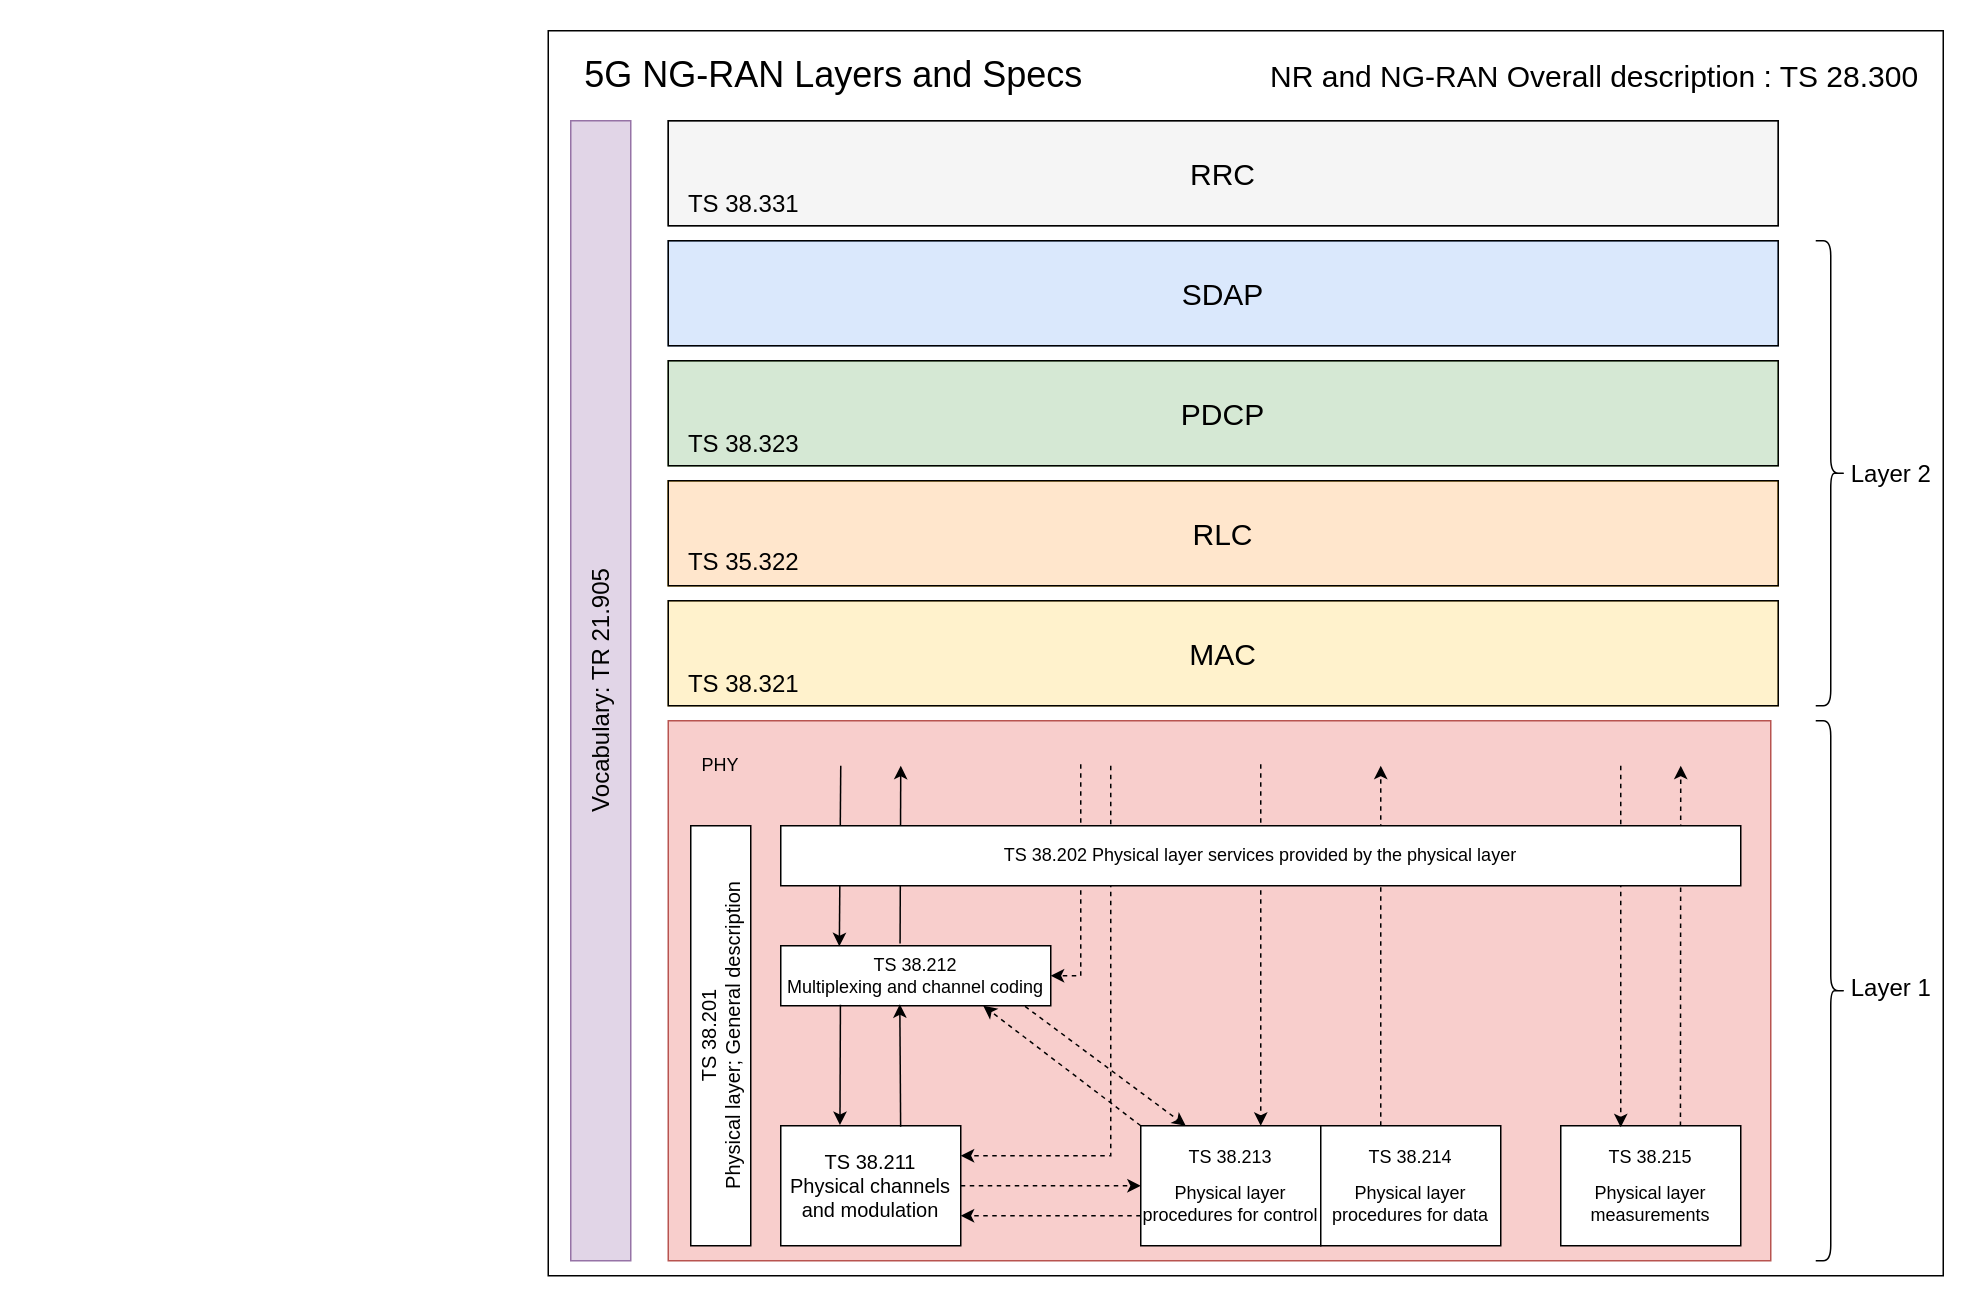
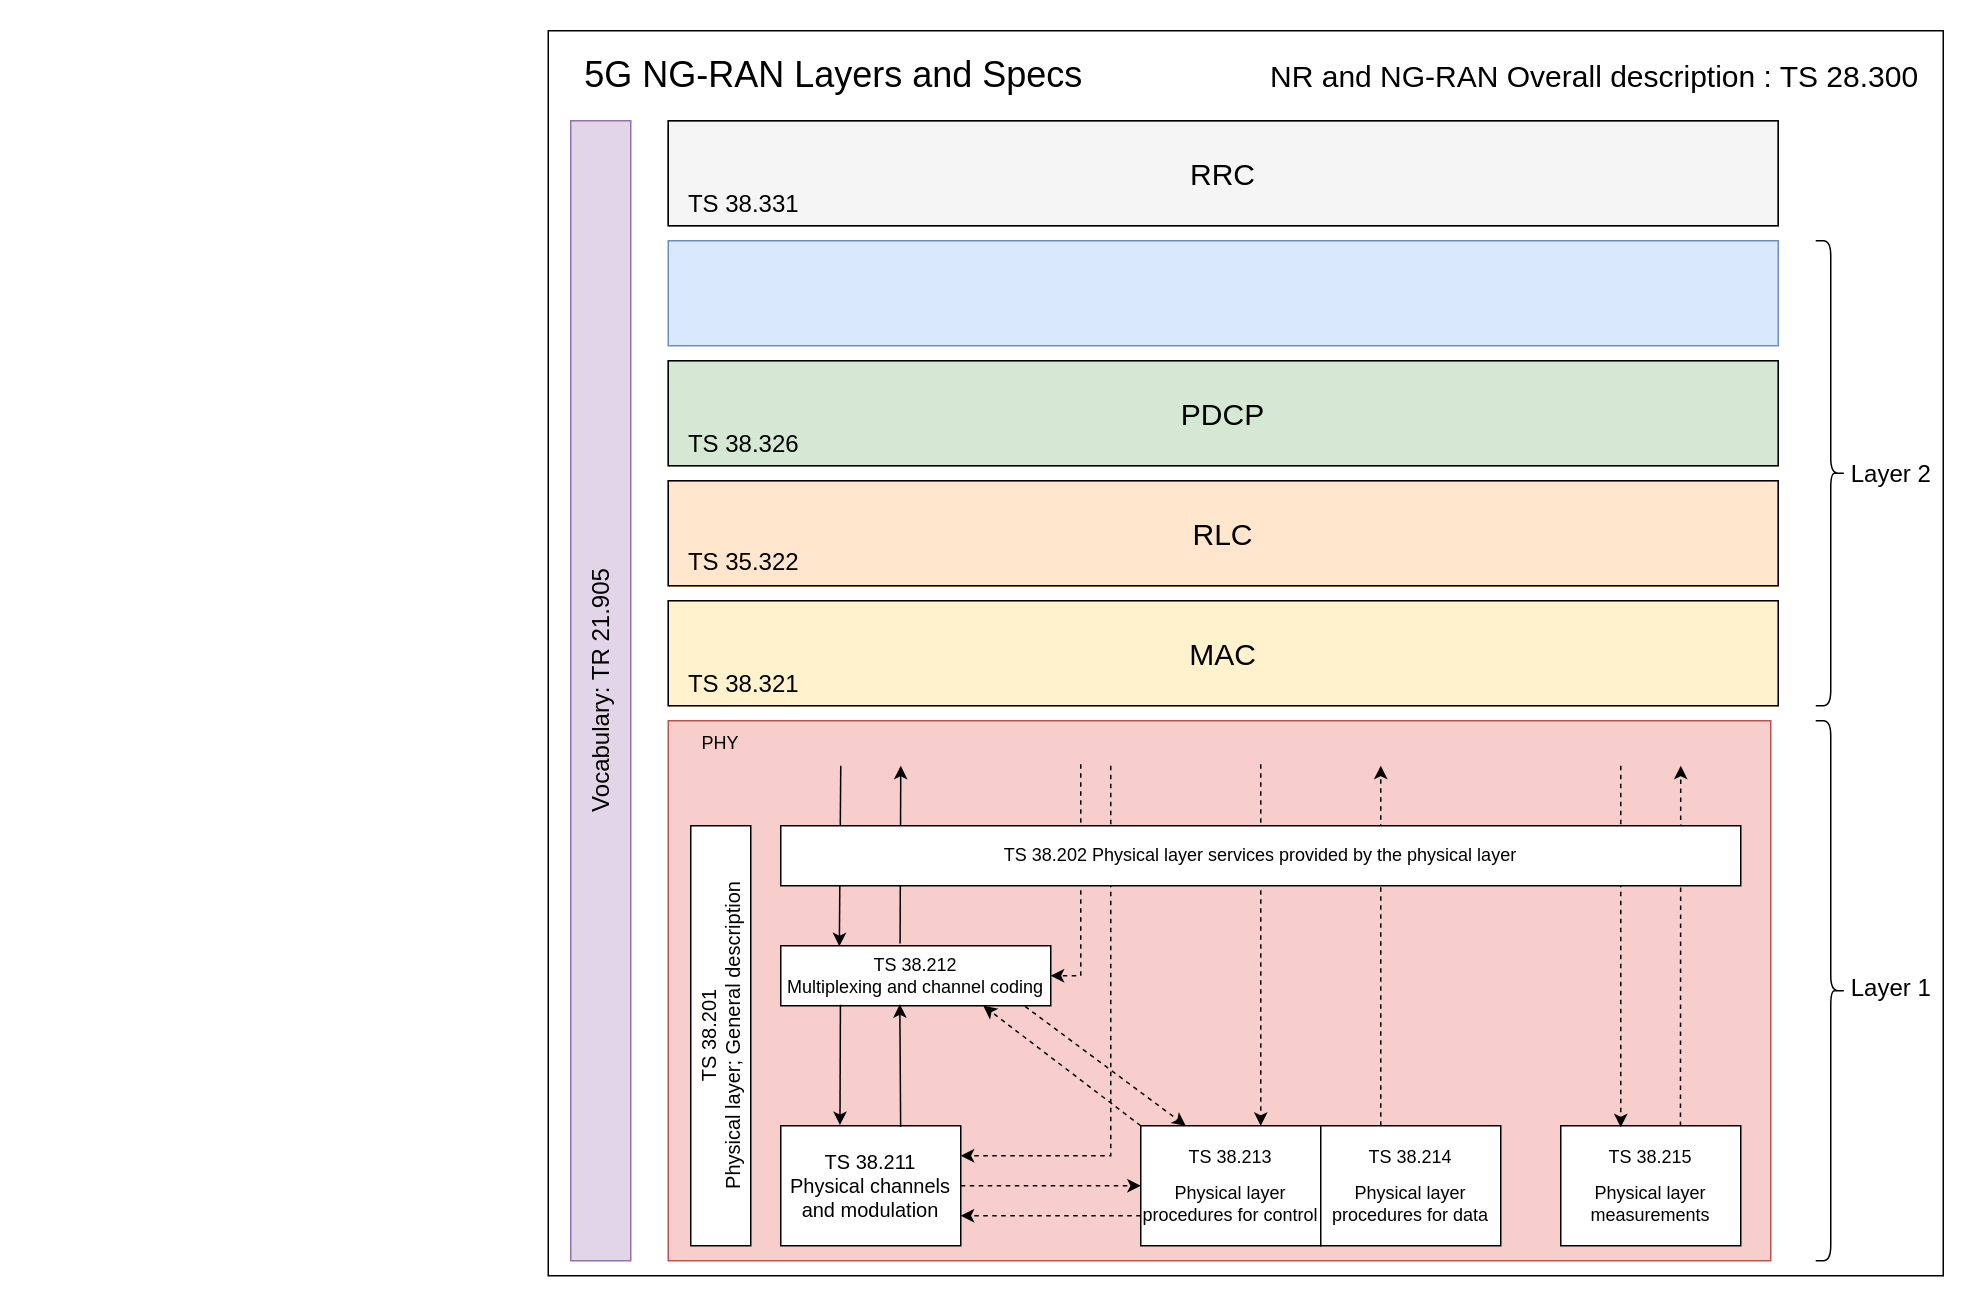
(1223, 293) -> none
(744, 443) -> (744, 443)
(721, 766) -> (721, 743)
